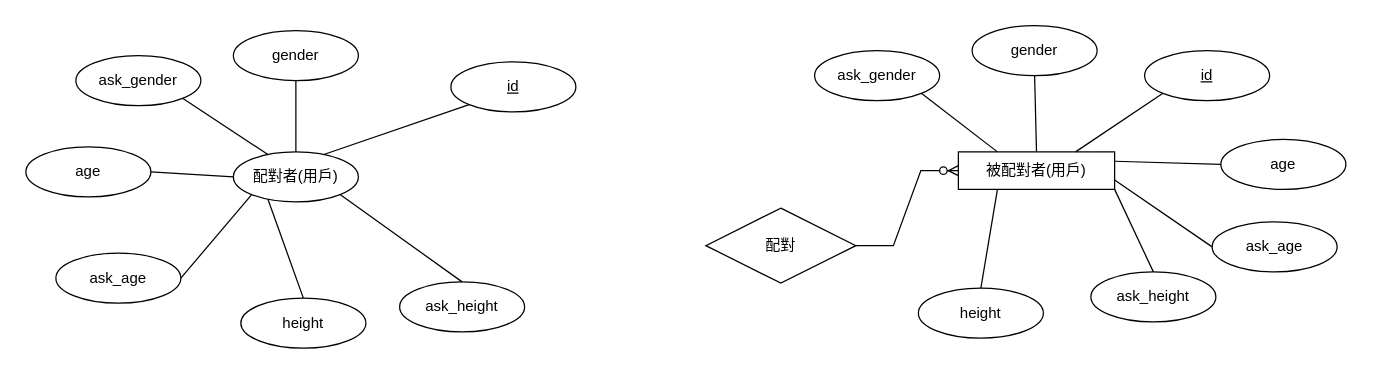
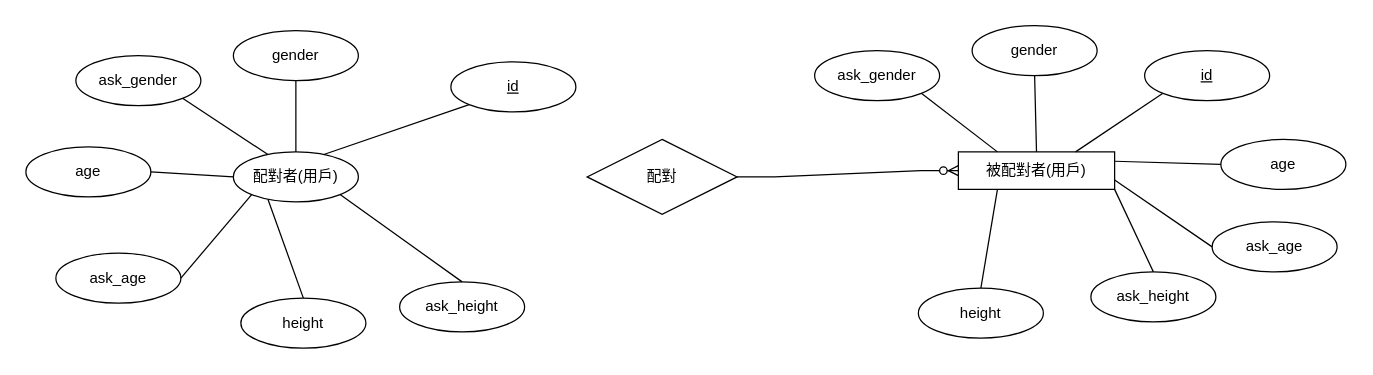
(781, 246) -> (662, 177)
